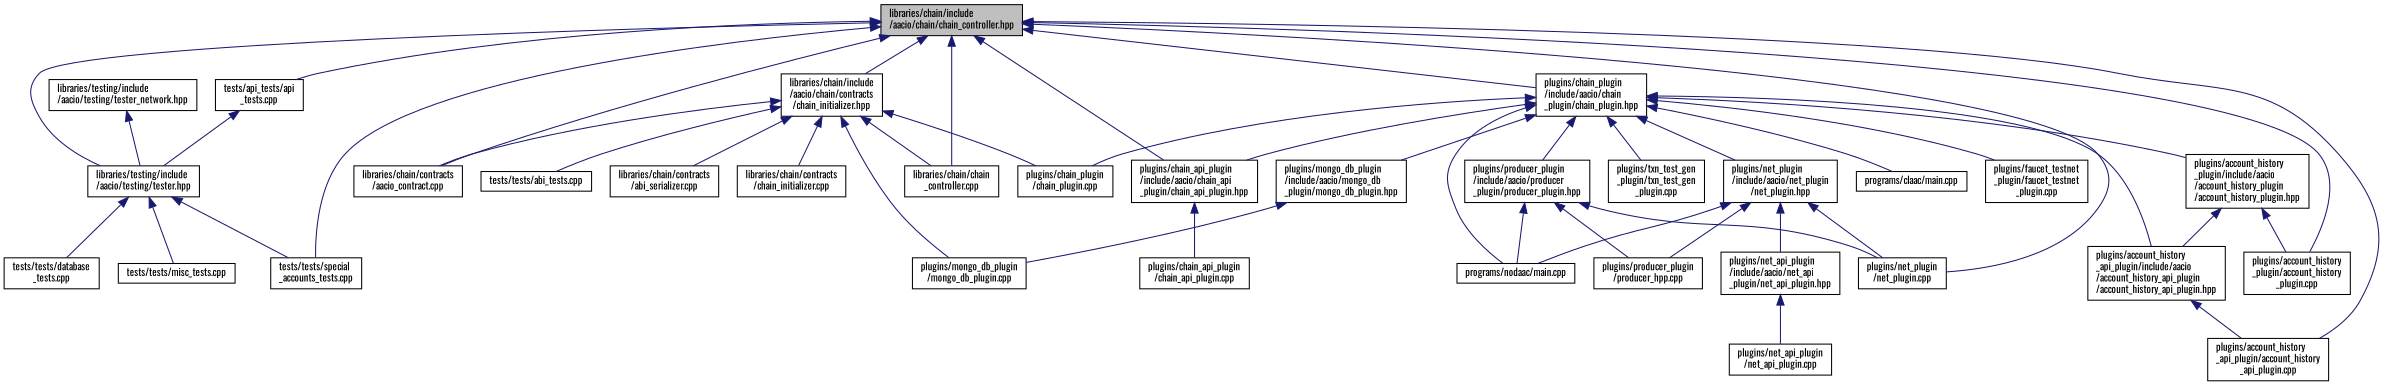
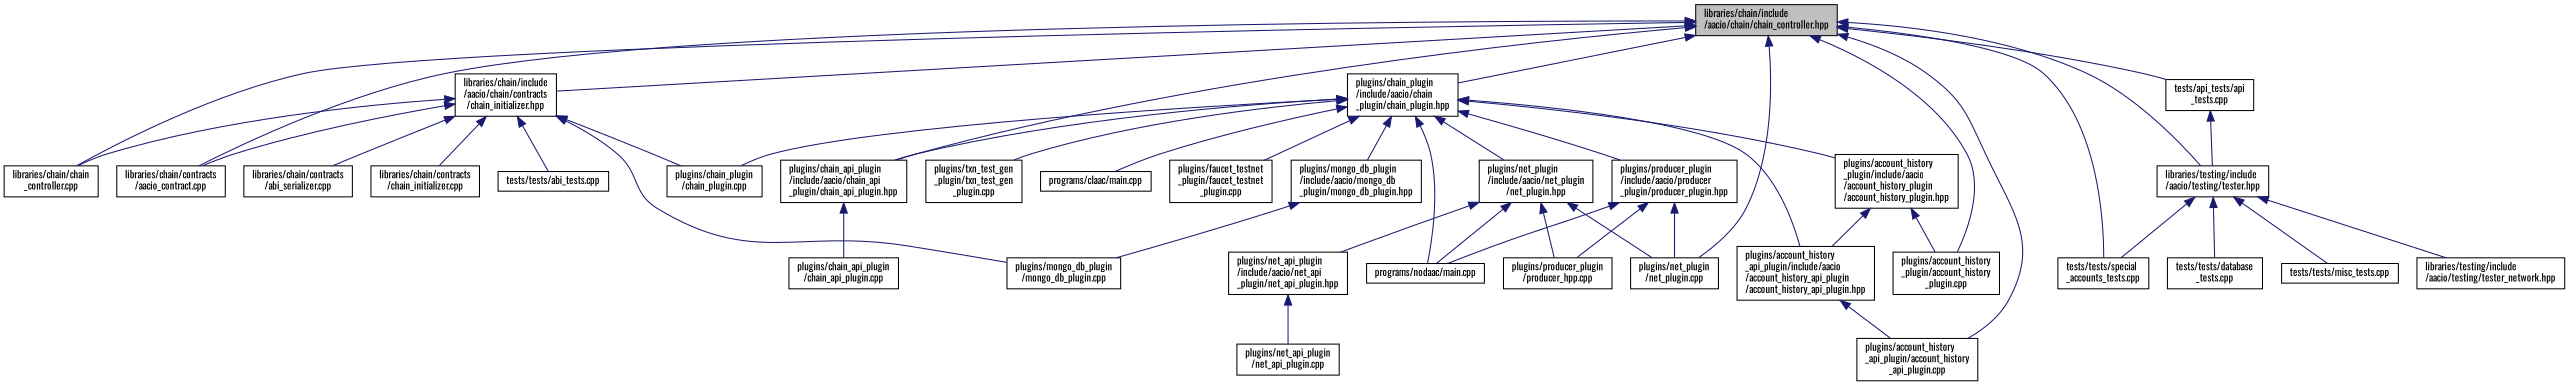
(135, 143) -> (2357, 229)
